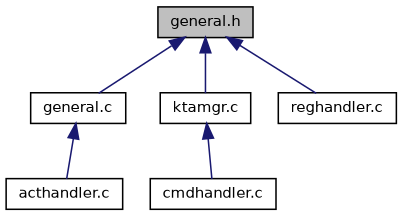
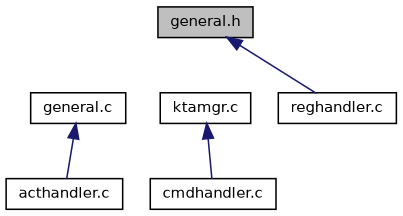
(135, 70) -> none
(205, 73) -> none
